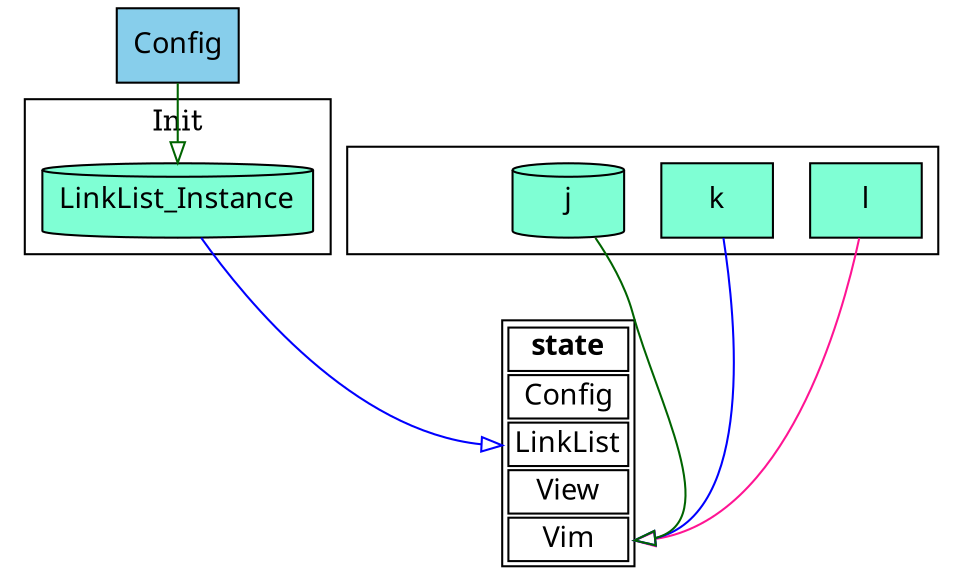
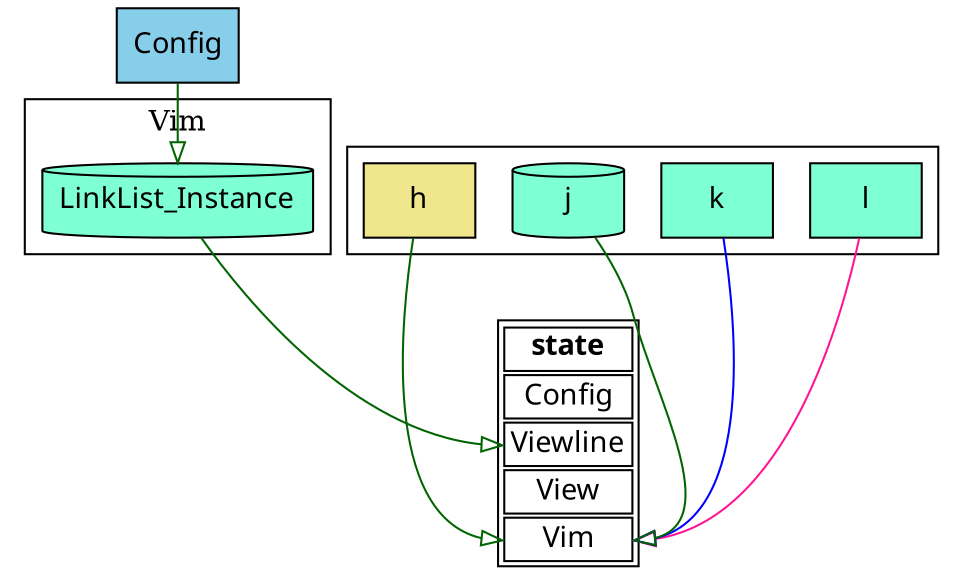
(178, 123) -> (178, 123)
none -> (420, 200)
(322, 369) -> (322, 369)
(568, 443) -> (568, 443)
